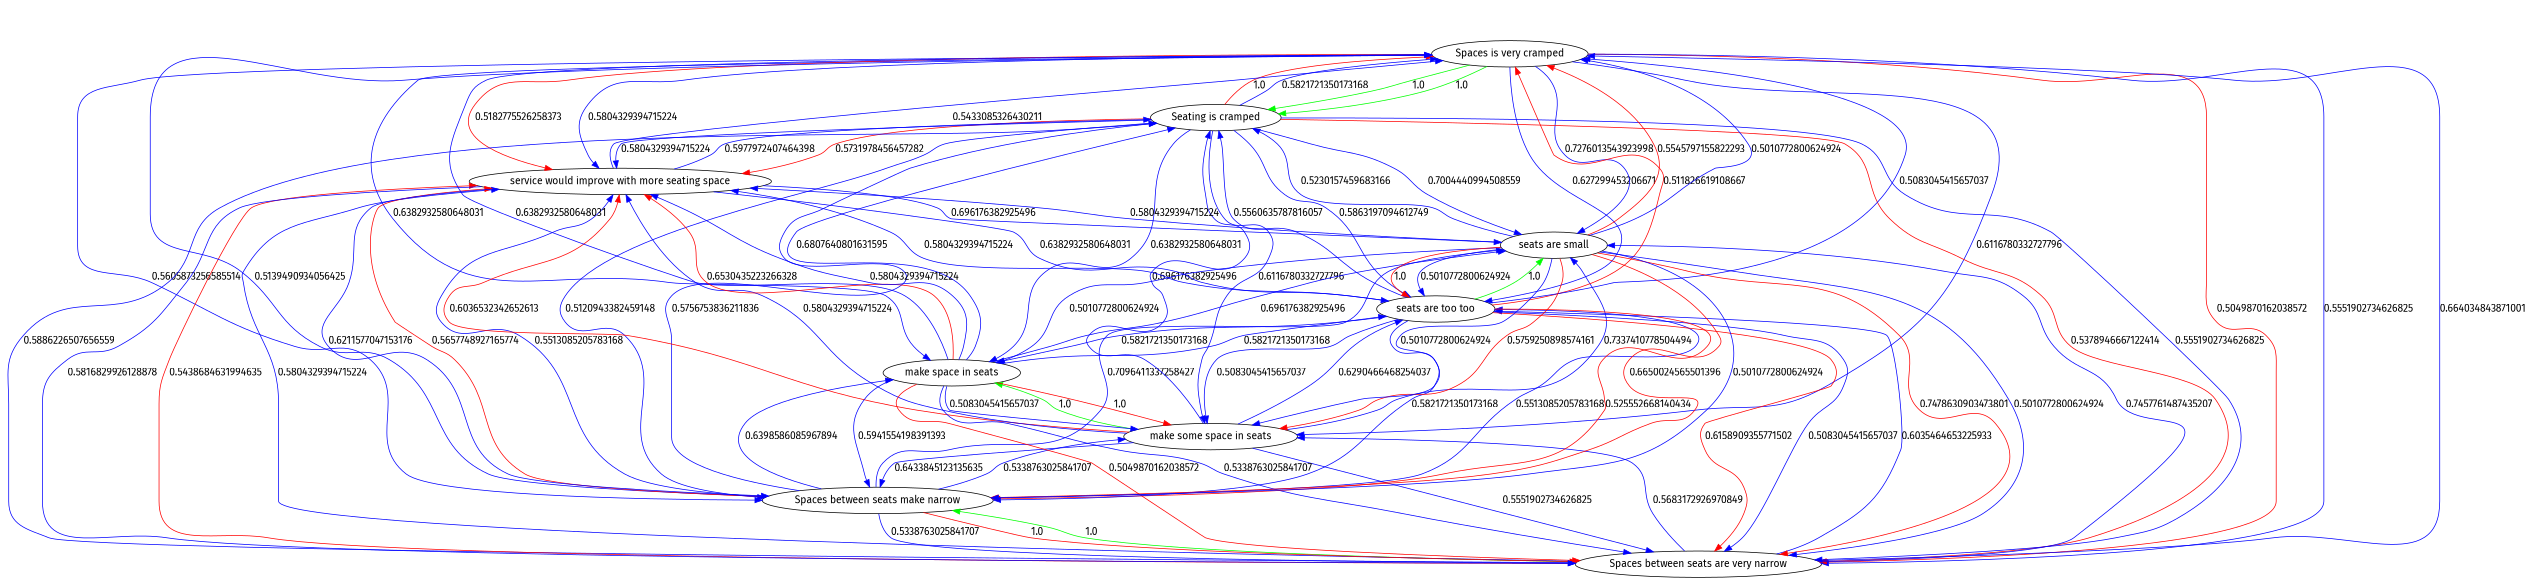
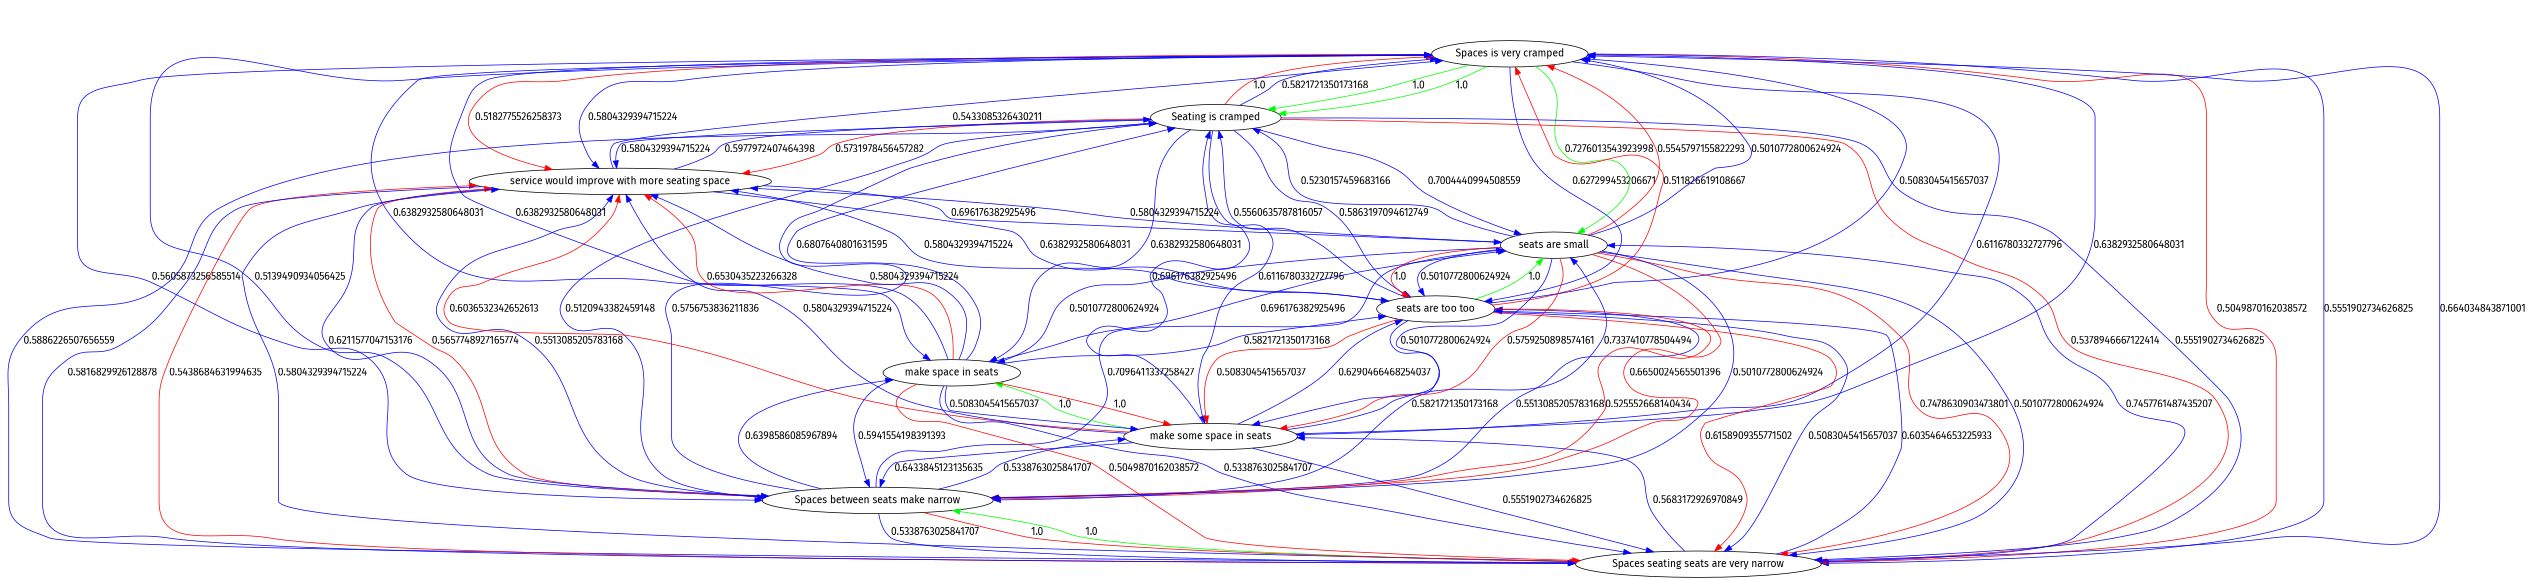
(1564, 154) -> (1564, 154)
none -> (2022, 318)
(1126, 335) -> none
(1280, 349) -> (1280, 349)
(1698, 564) -> (1698, 564)
